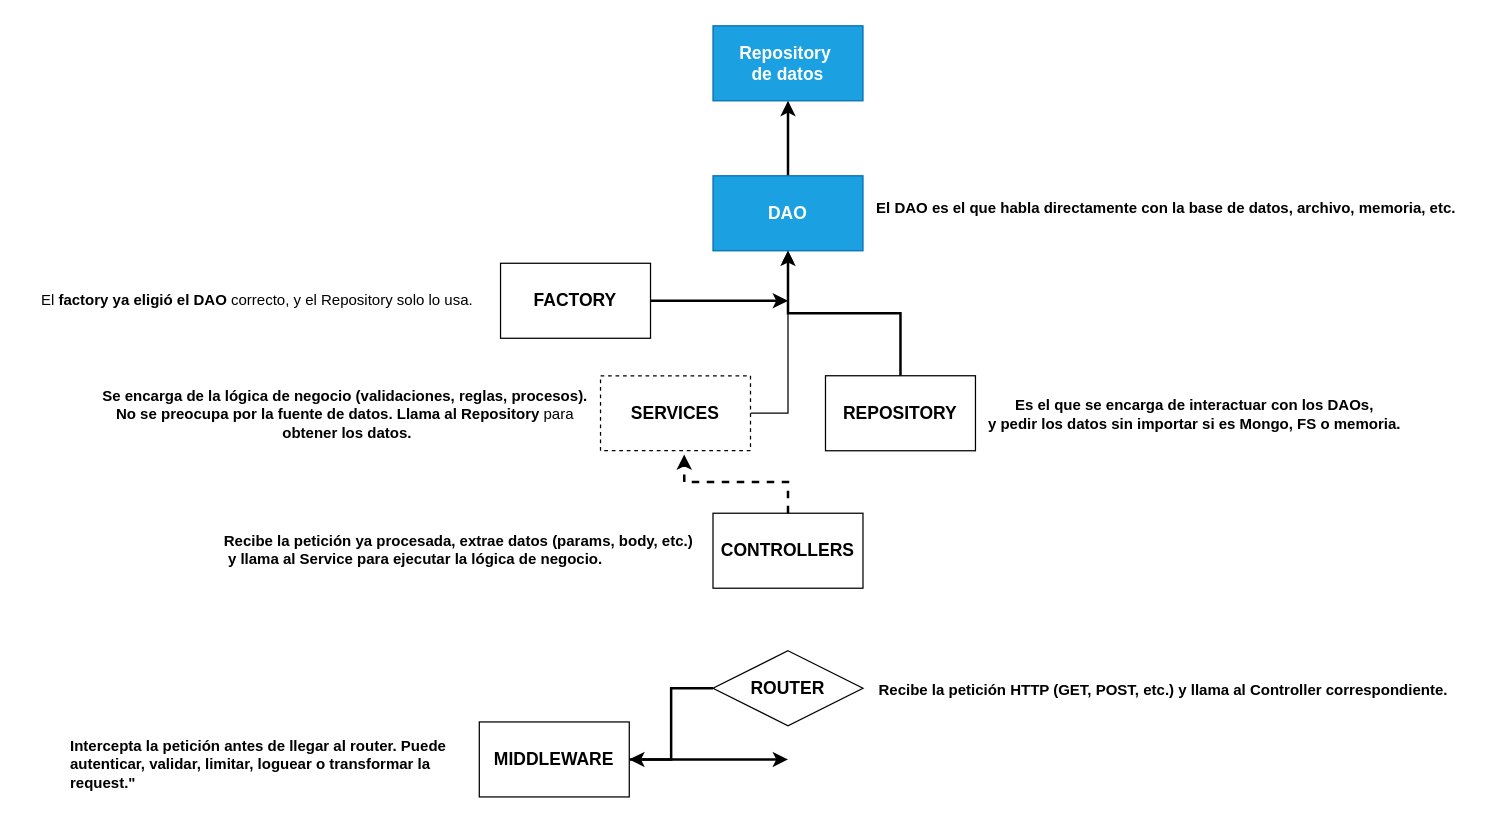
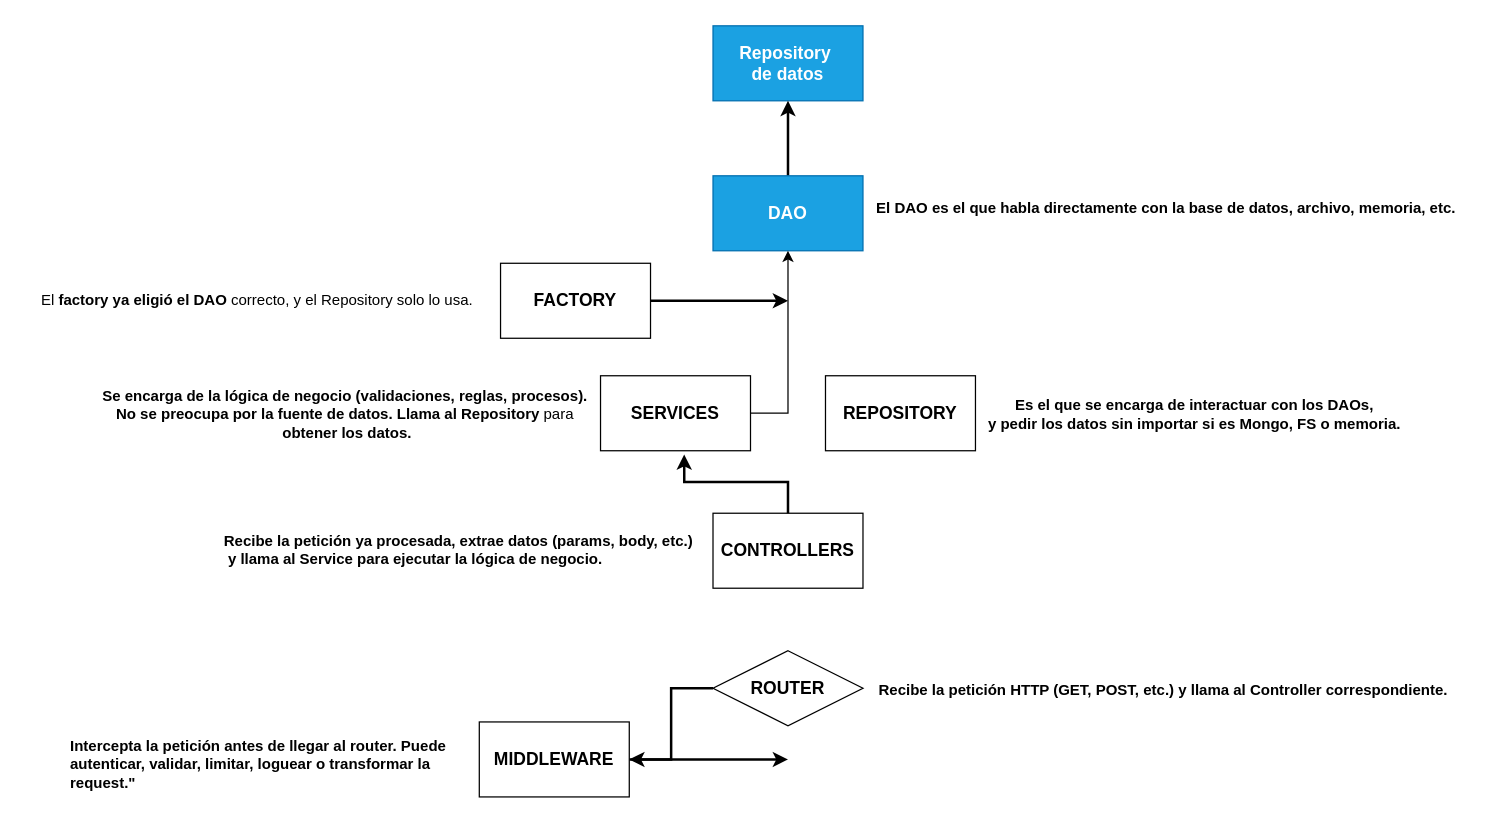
(877, 313) -> none
(676, 413) -> (676, 413)
(742, 482) -> (742, 482)
